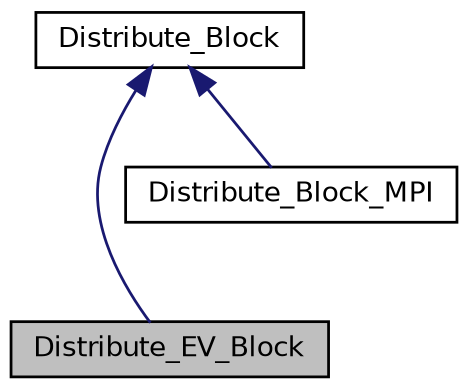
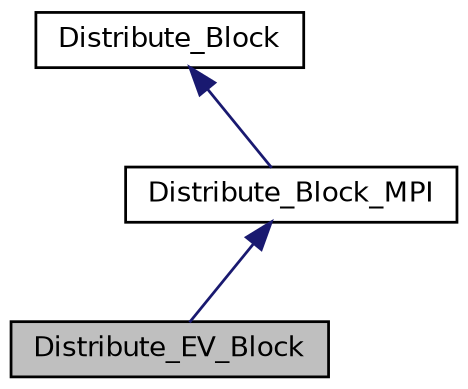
(99, 209) -> (221, 283)
